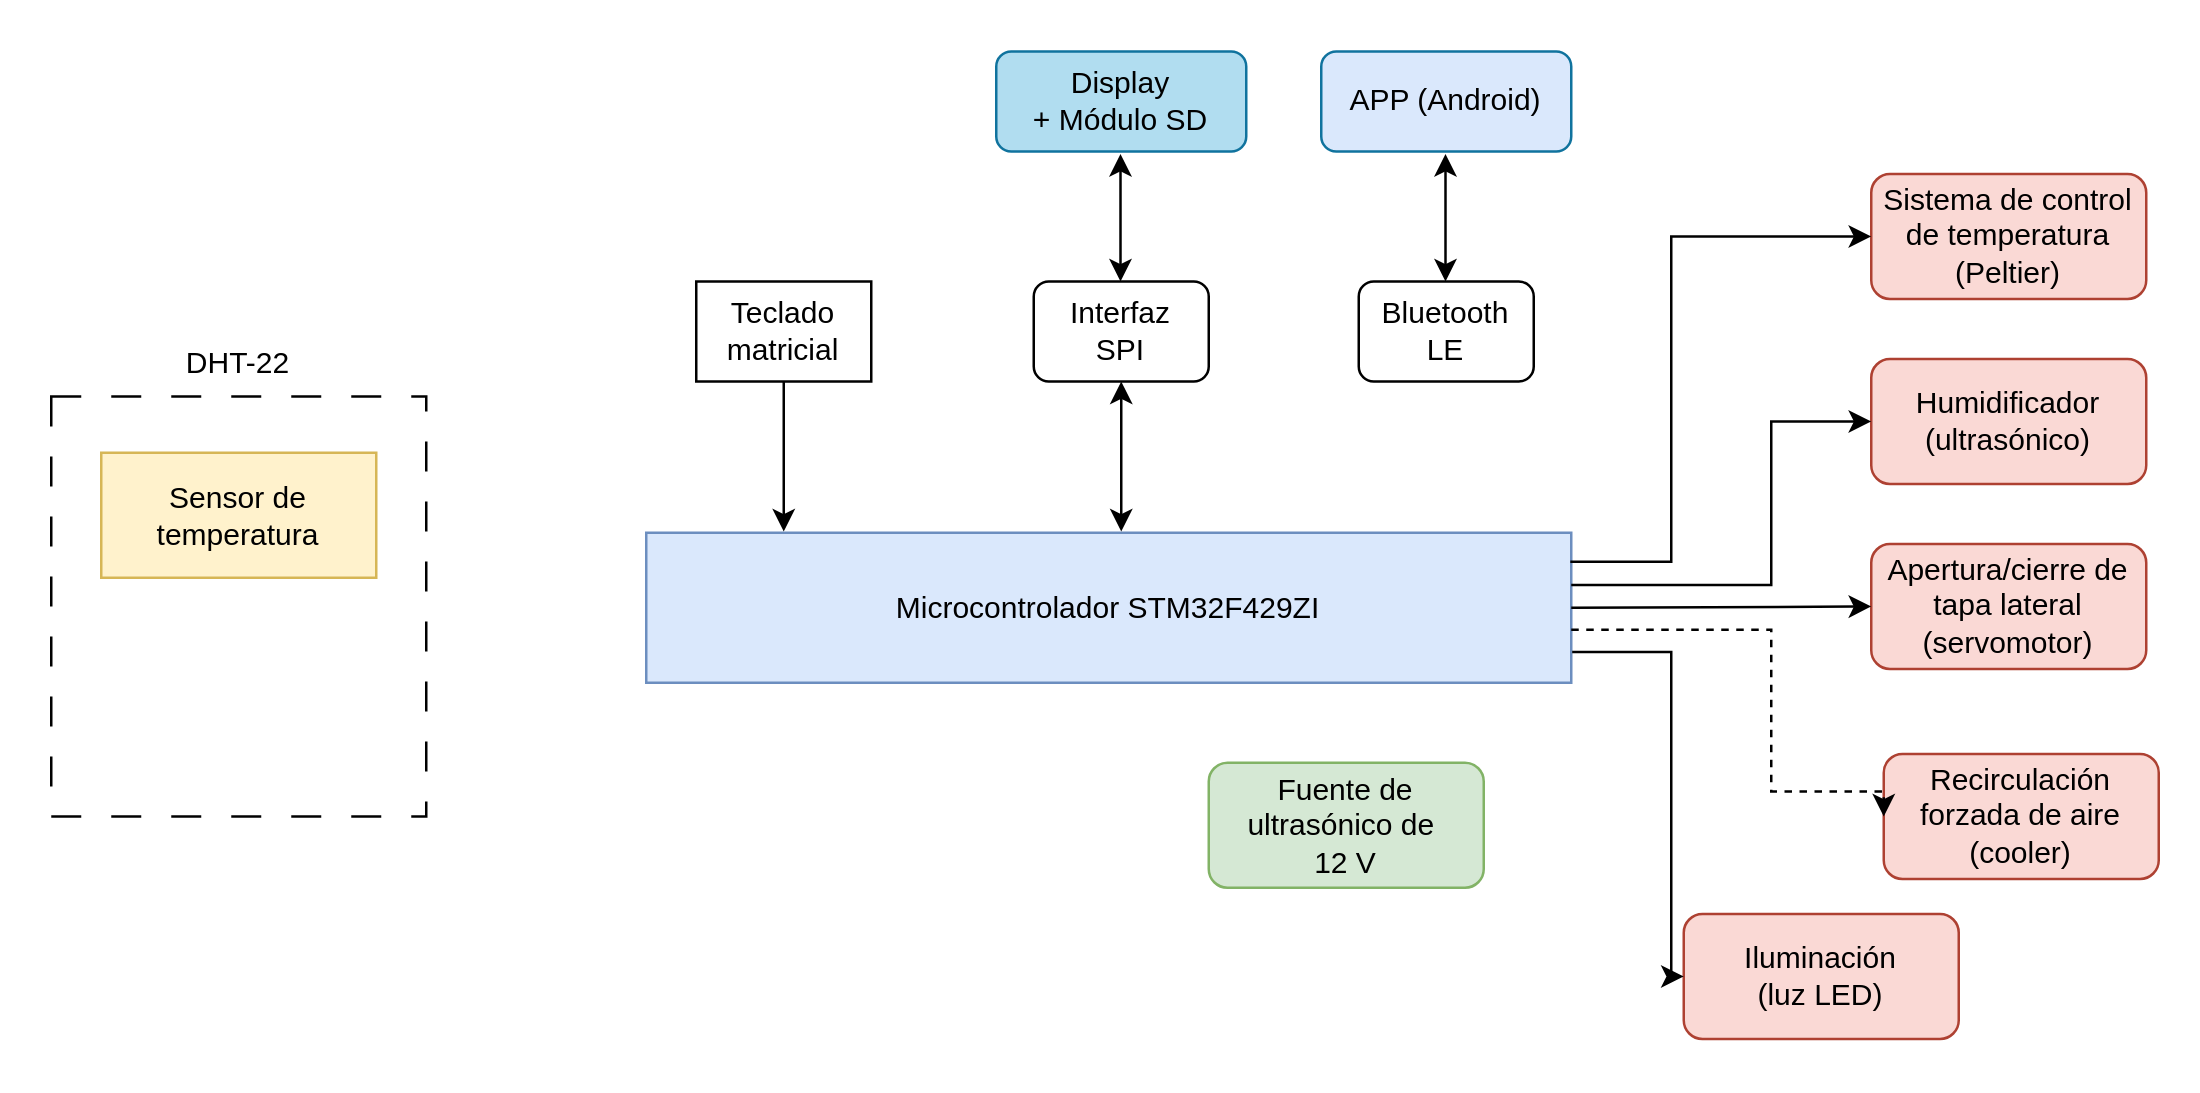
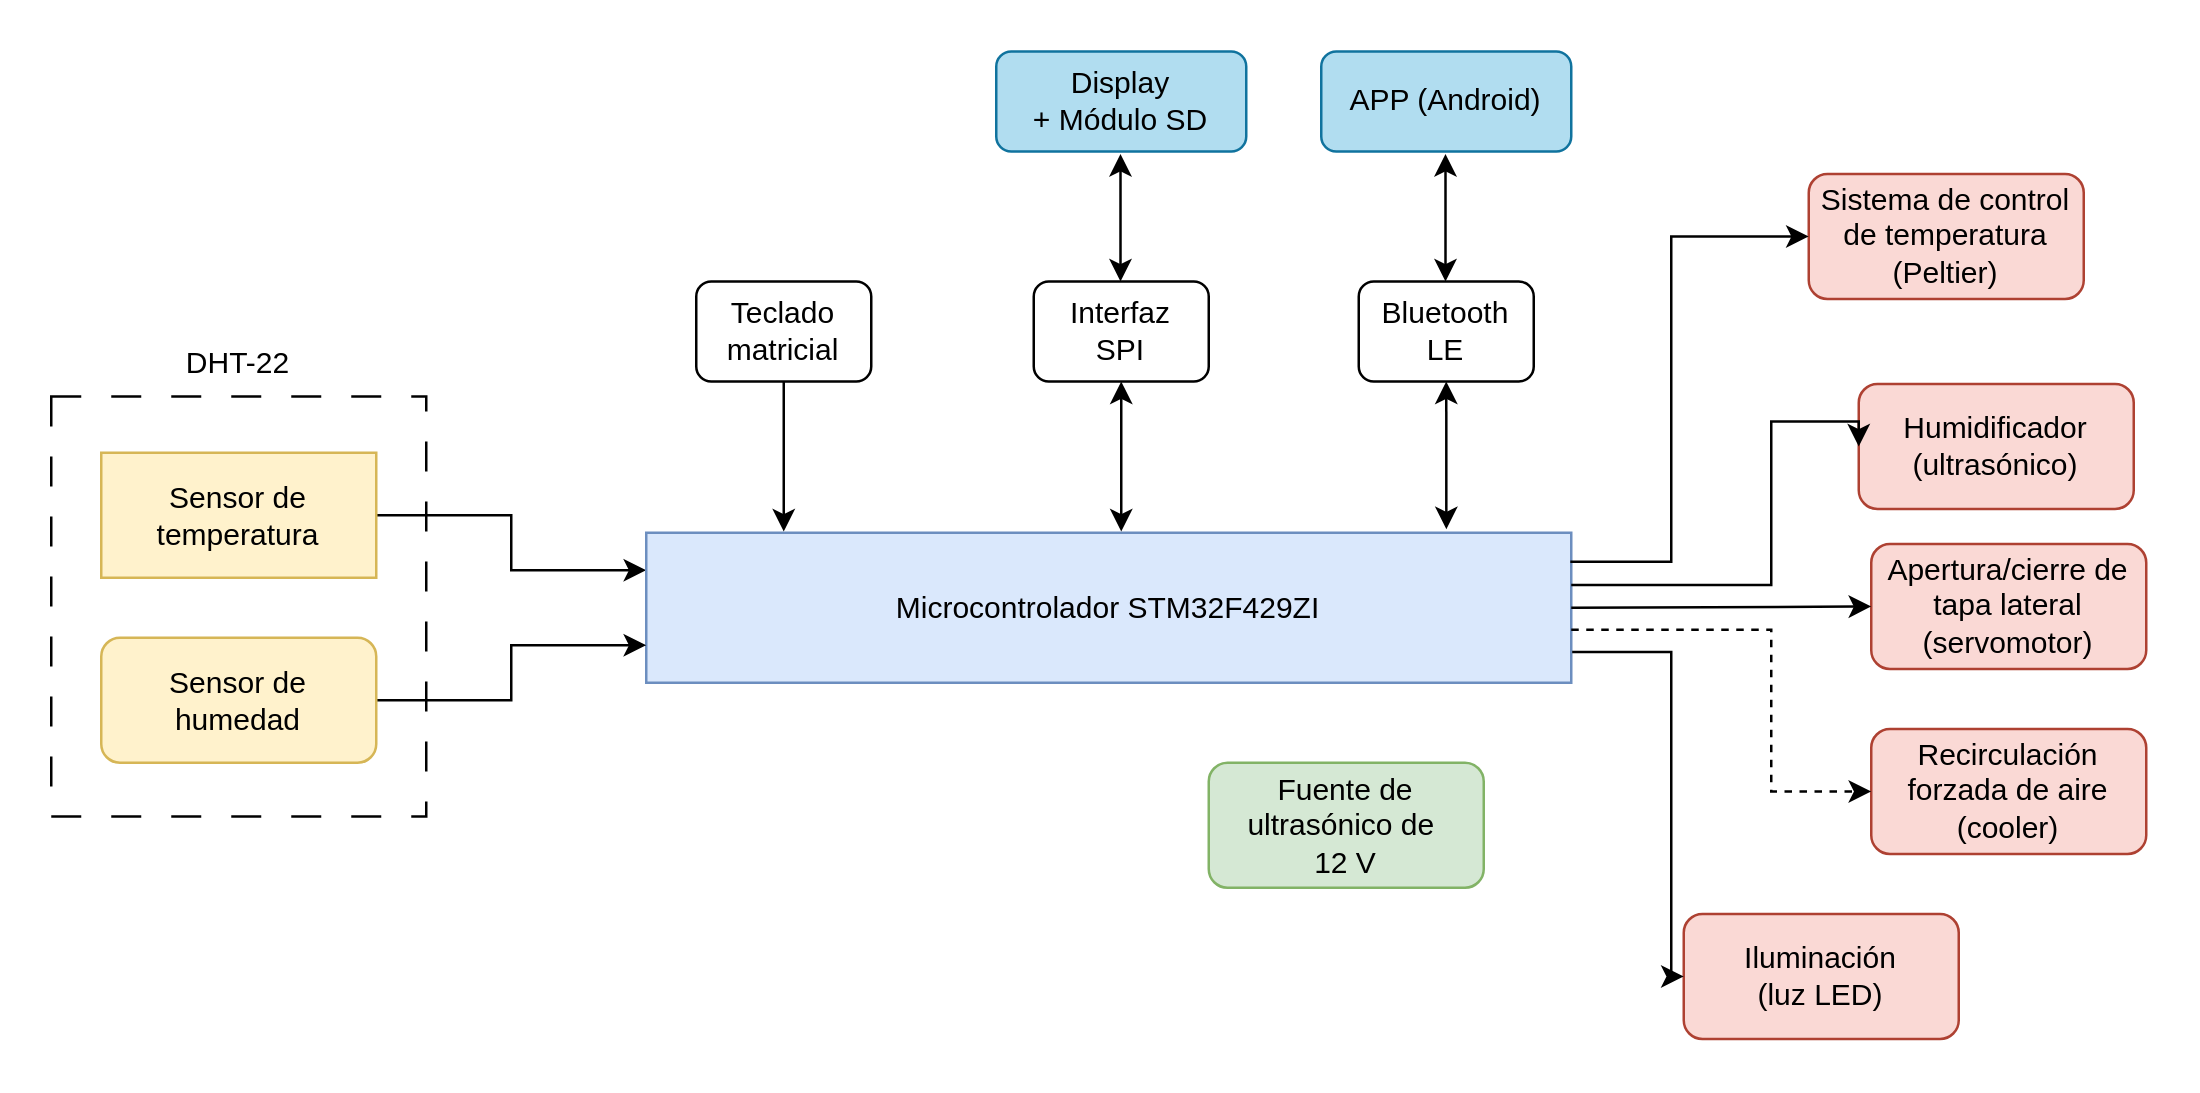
(1446, 101) -> (1446, 101)
(2009, 236) -> (1946, 236)
(784, 331) -> (784, 331)
(2009, 421) -> (1996, 446)
none -> (1446, 456)
none -> (511, 534)
none -> (511, 681)
none -> (239, 700)
(2021, 816) -> (2009, 791)
